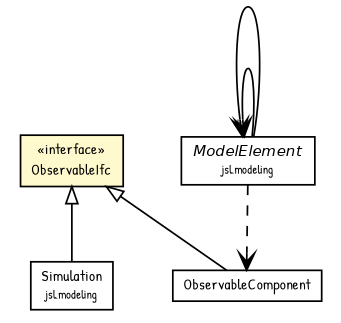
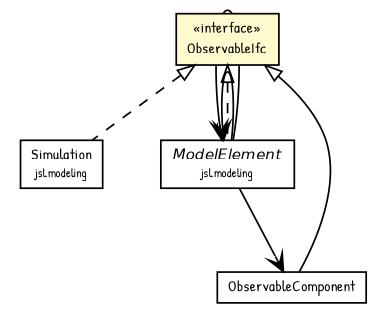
none -> (228, 111)
(247, 219) -> (257, 222)
(72, 233) -> (136, 108)
